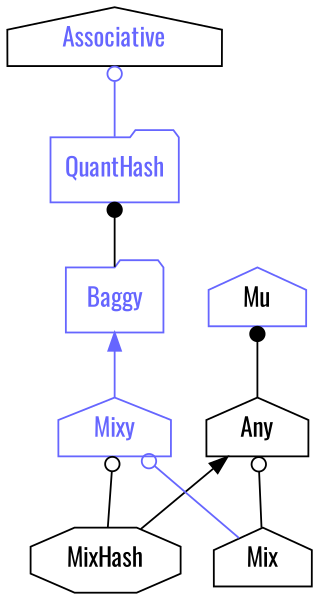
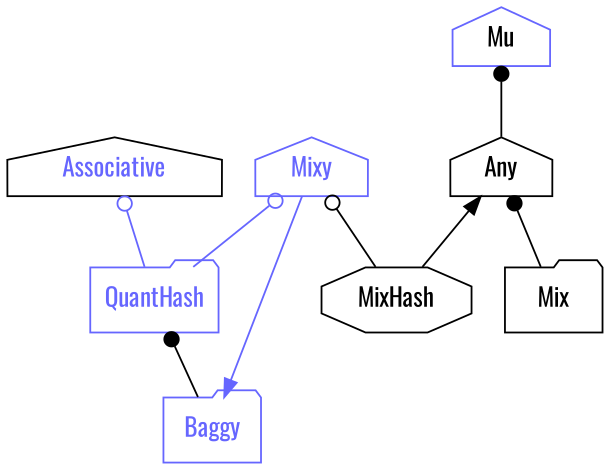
(260, 500) -> (529, 239)
(197, 502) -> (231, 236)
(263, 560) -> (554, 300)
